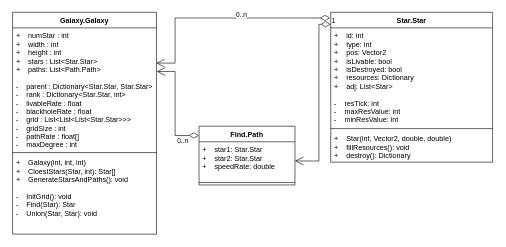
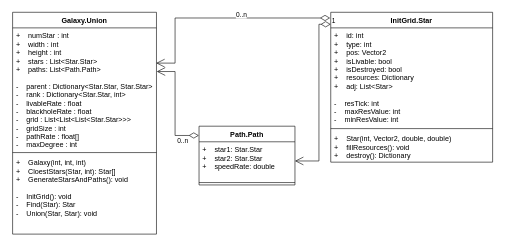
(84, 20) -> (84, 20)
(411, 20) -> (411, 20)
(247, 134) -> (247, 134)
